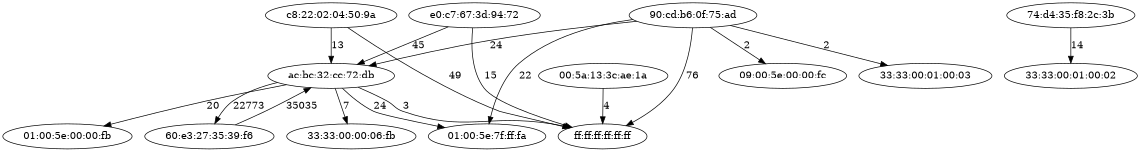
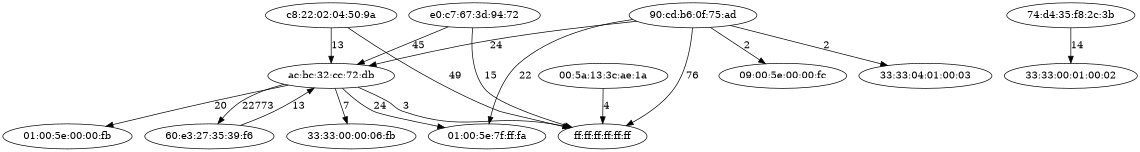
(925, 76) -> (925, 76)
(302, 106) -> (299, 106)
